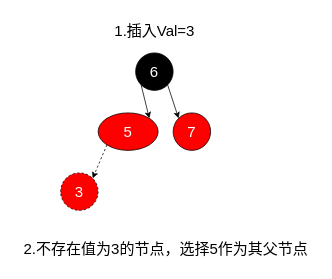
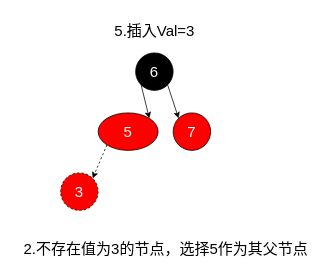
(155, 30) -> (155, 30)
